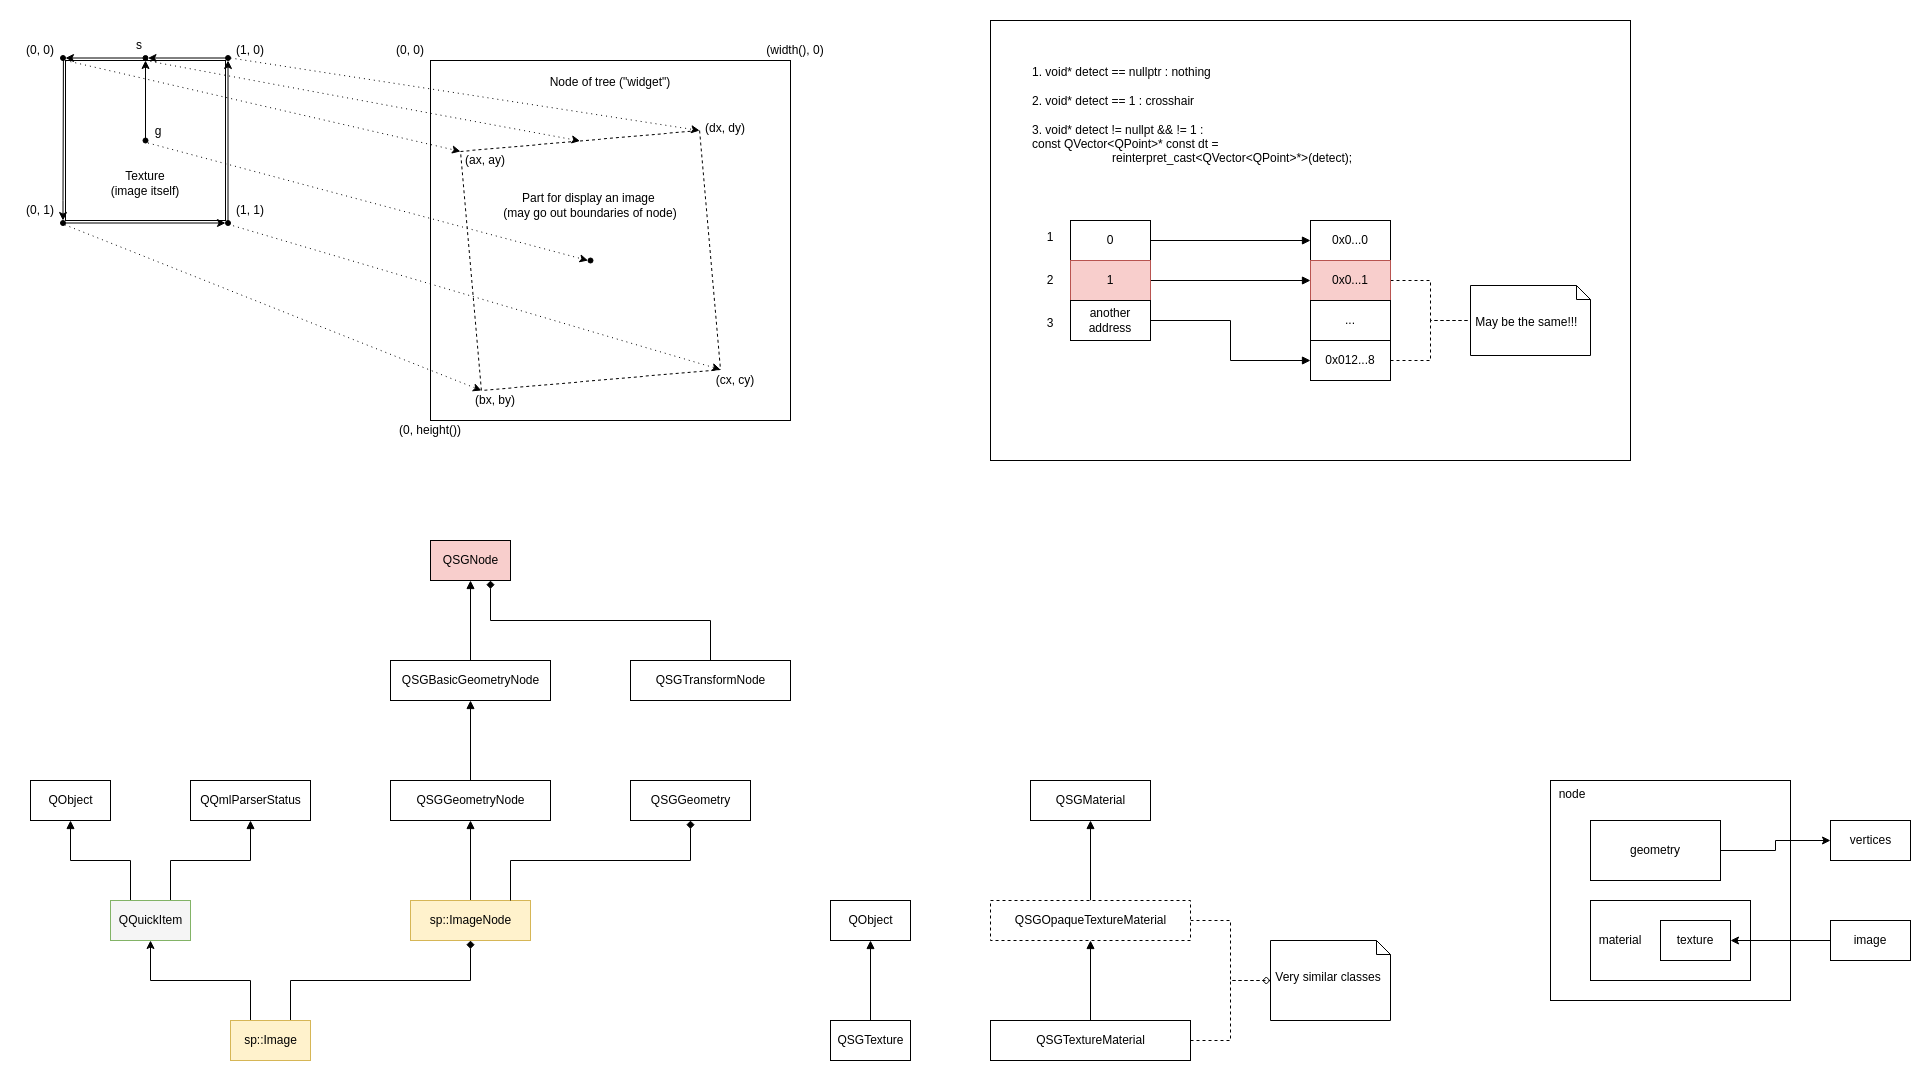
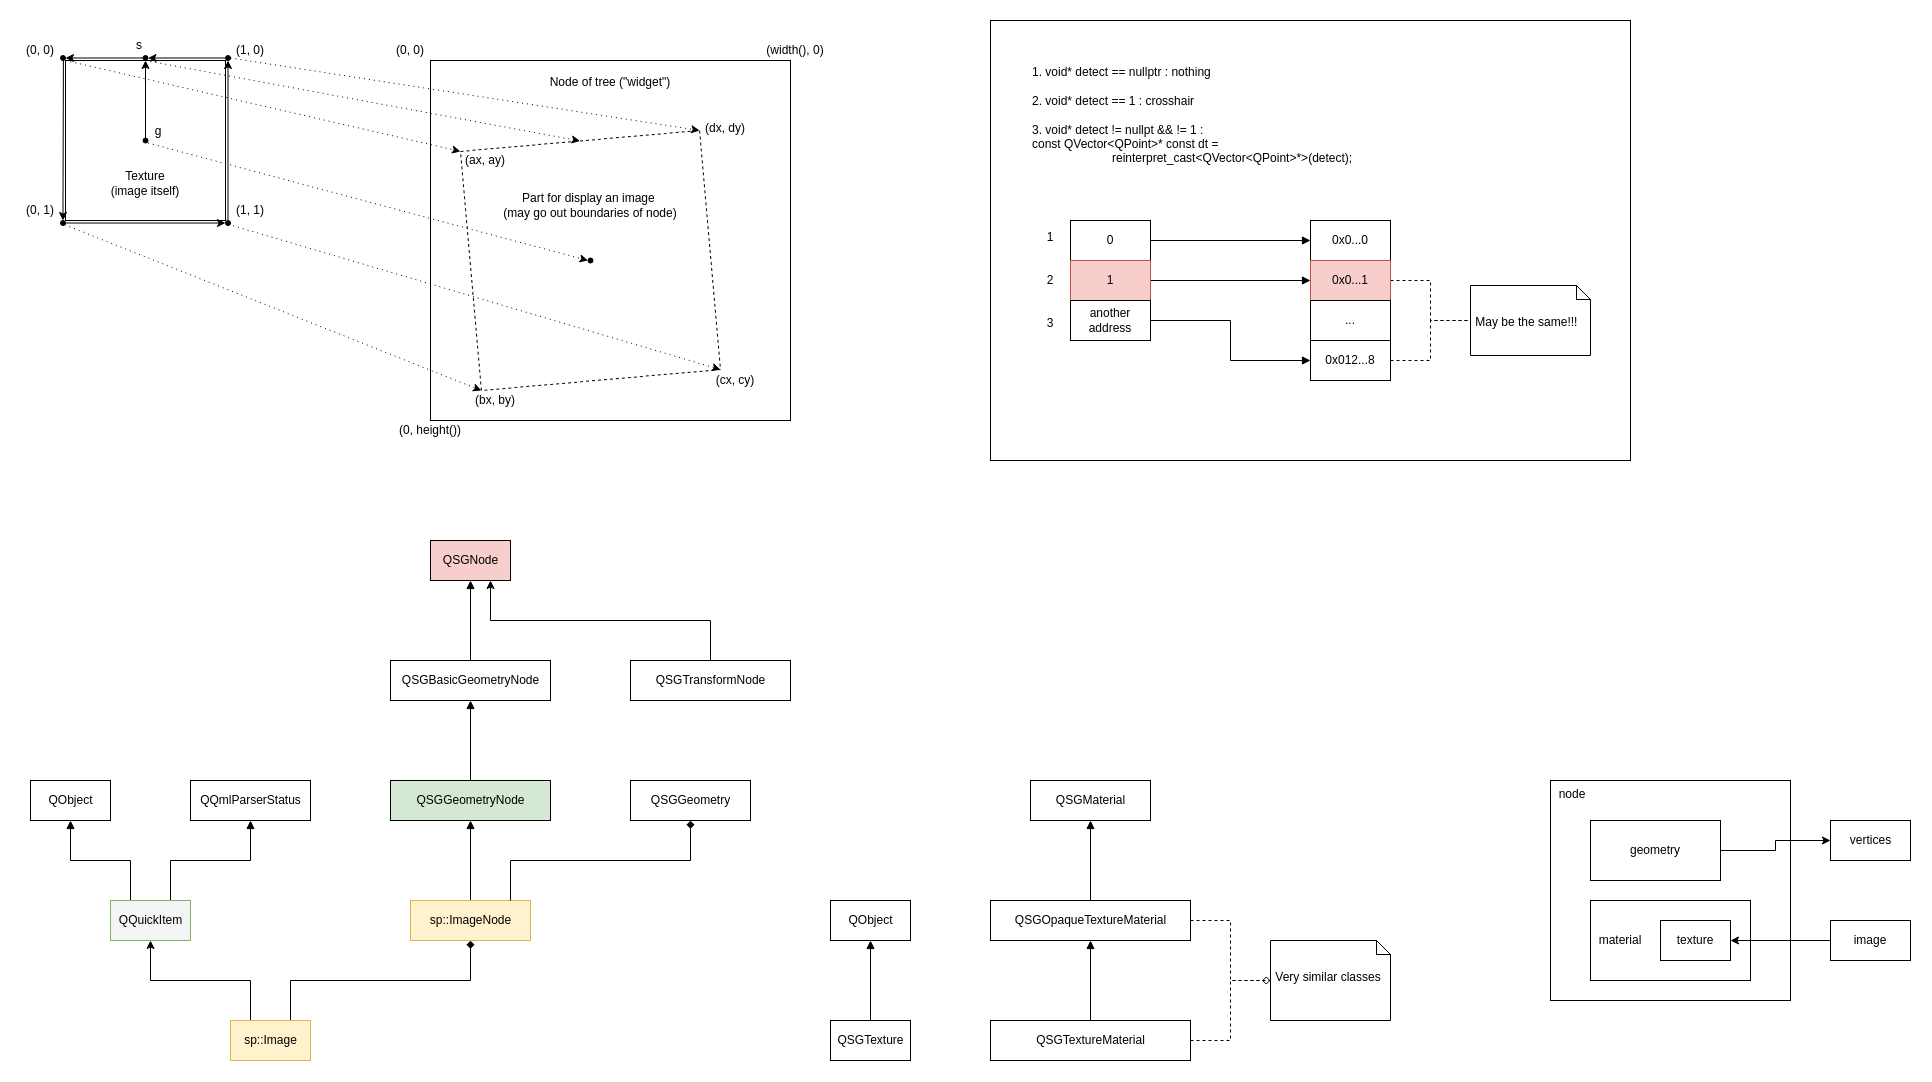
(491, 589) -> (491, 588)
(471, 801) -> (471, 801)
(1091, 921) -> (1091, 921)
